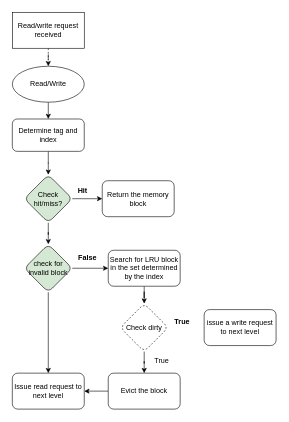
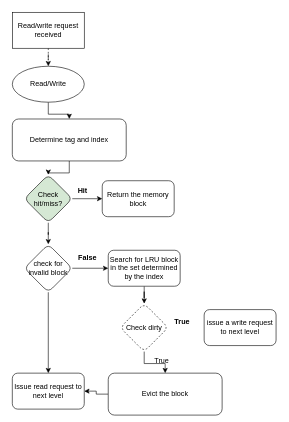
(48, 135) -> (69, 140)
(48, 269) -> (48, 269)
(144, 392) -> (165, 395)
